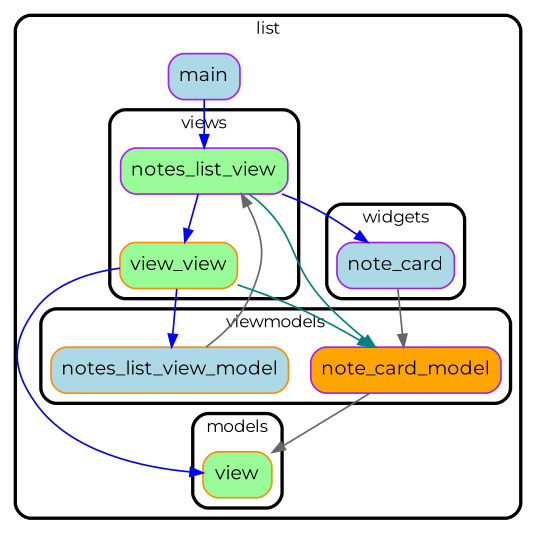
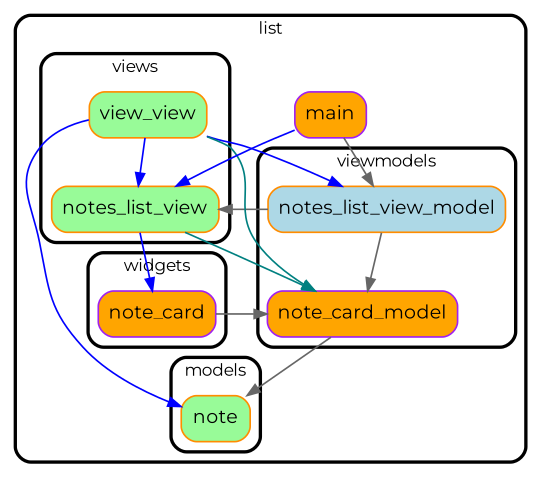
(204, 77) -> (331, 115)
none -> (355, 156)
(204, 171) -> (135, 209)
(193, 212) -> (143, 155)
none -> (376, 256)
(396, 265) -> (157, 314)
(237, 475) -> (216, 419)
